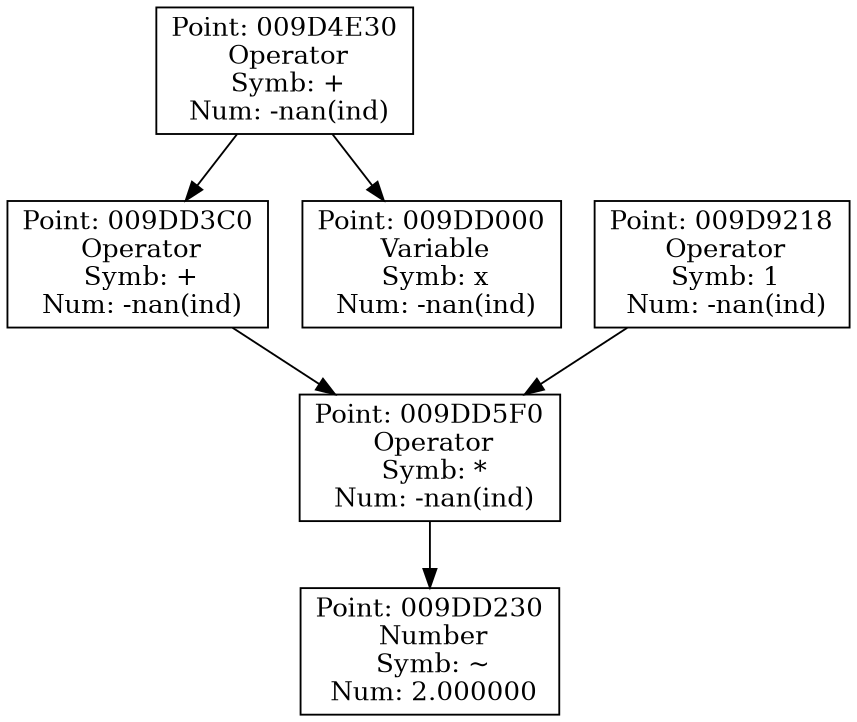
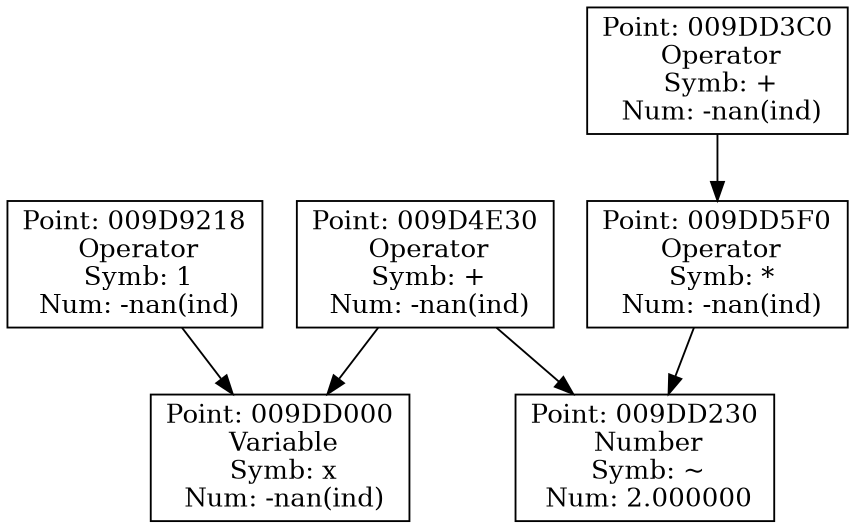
(217, 160) -> (528, 355)
(584, 356) -> (202, 353)
